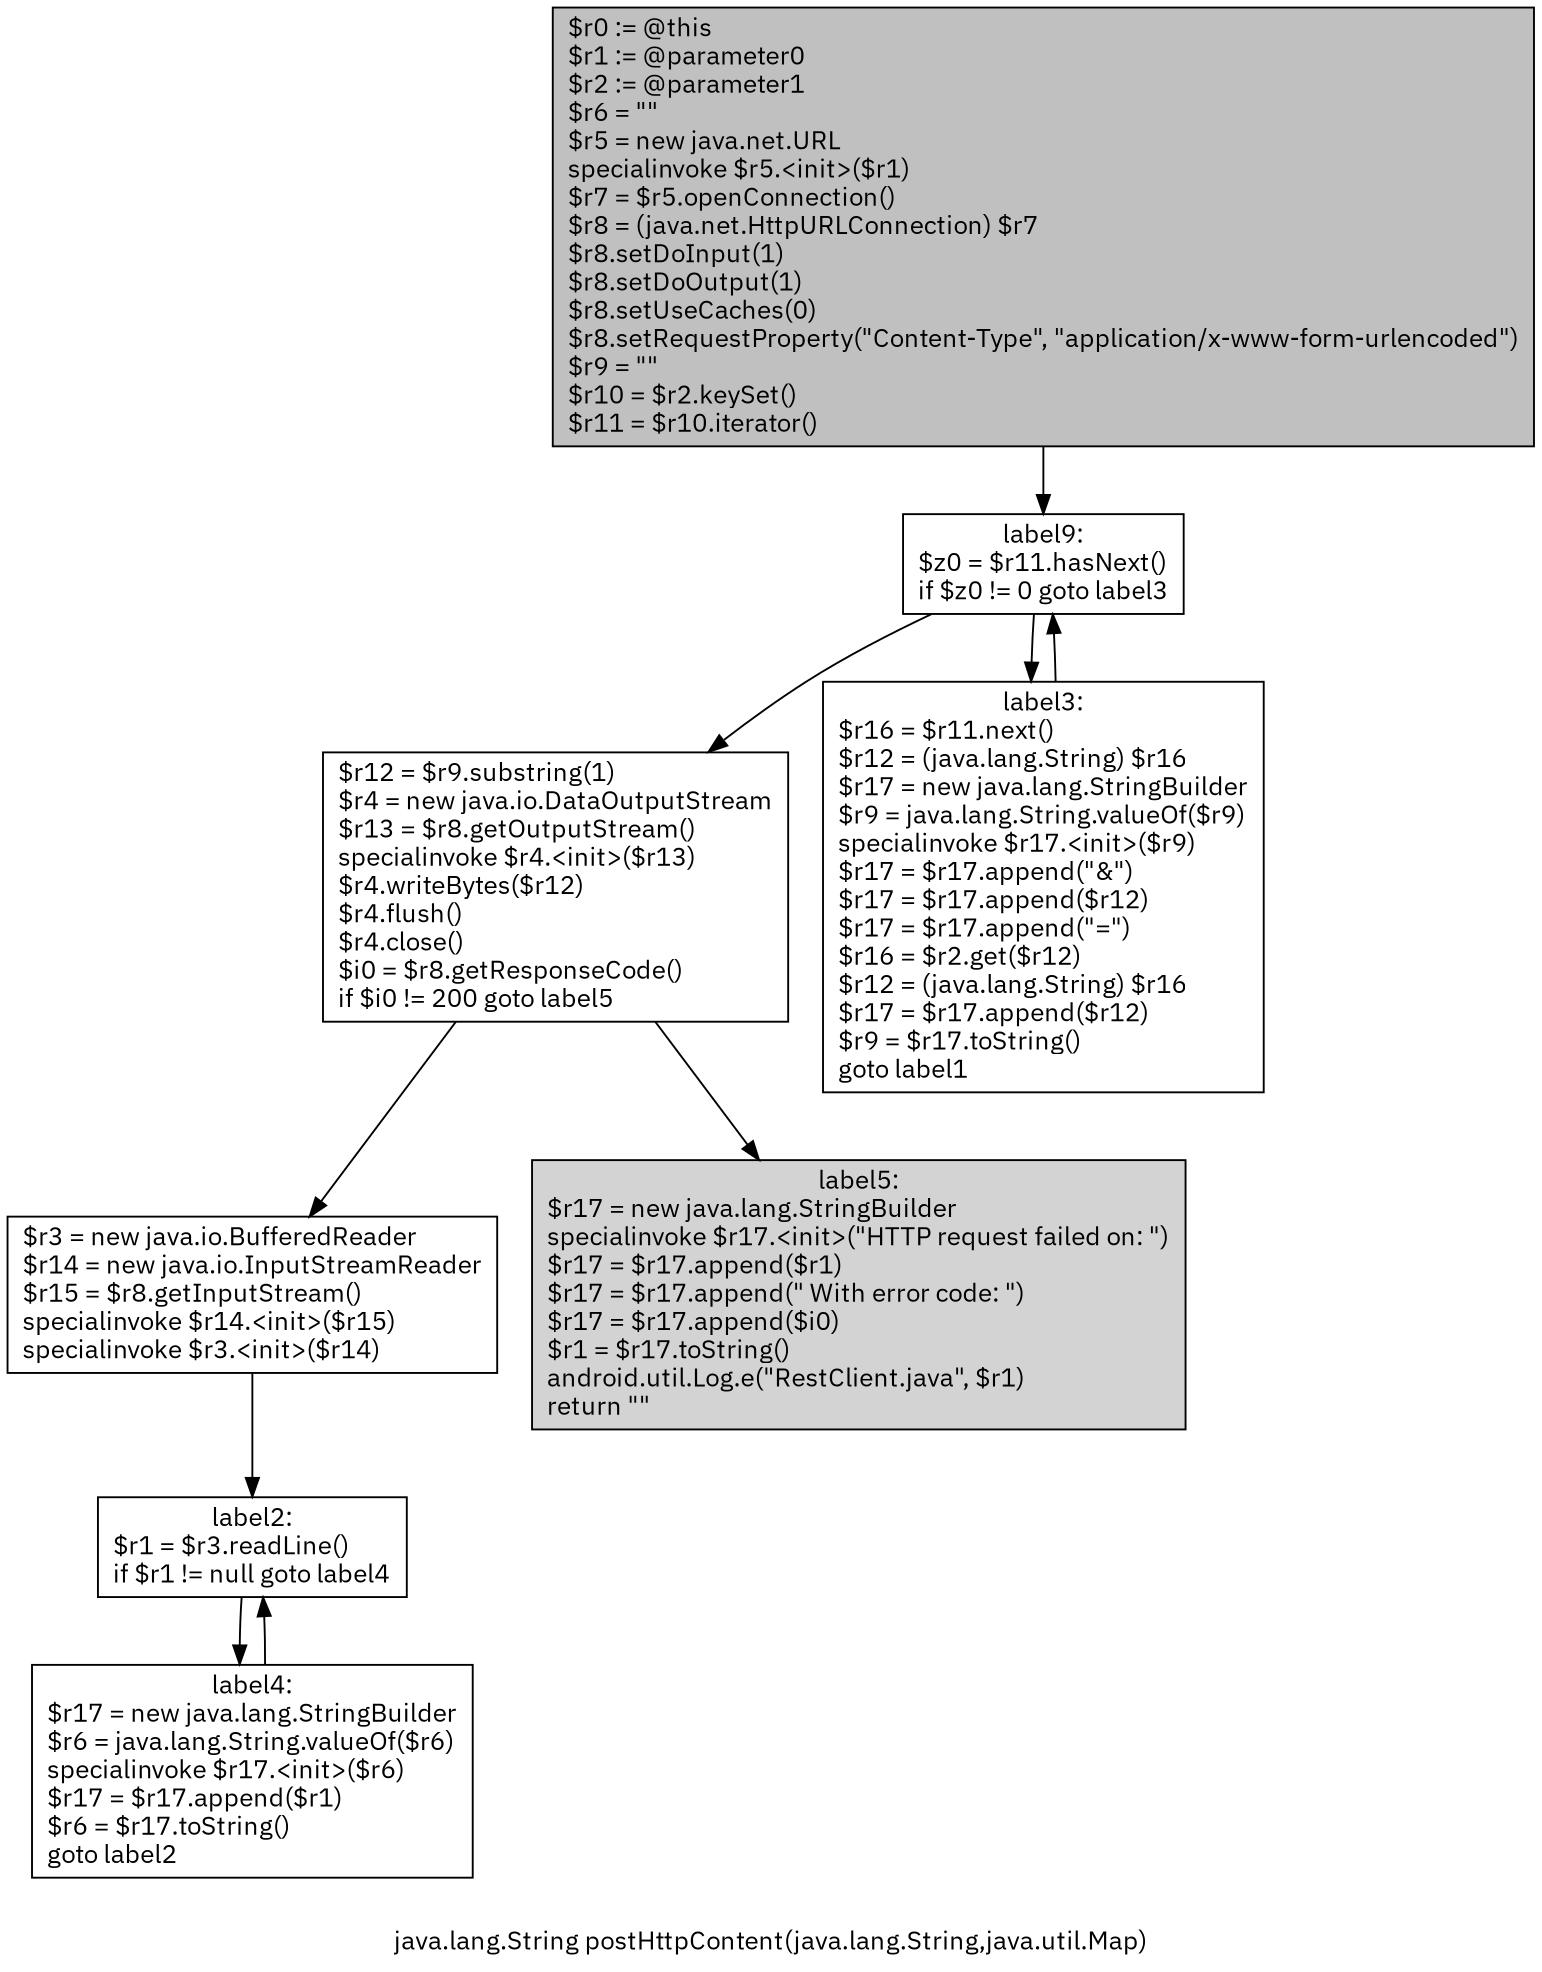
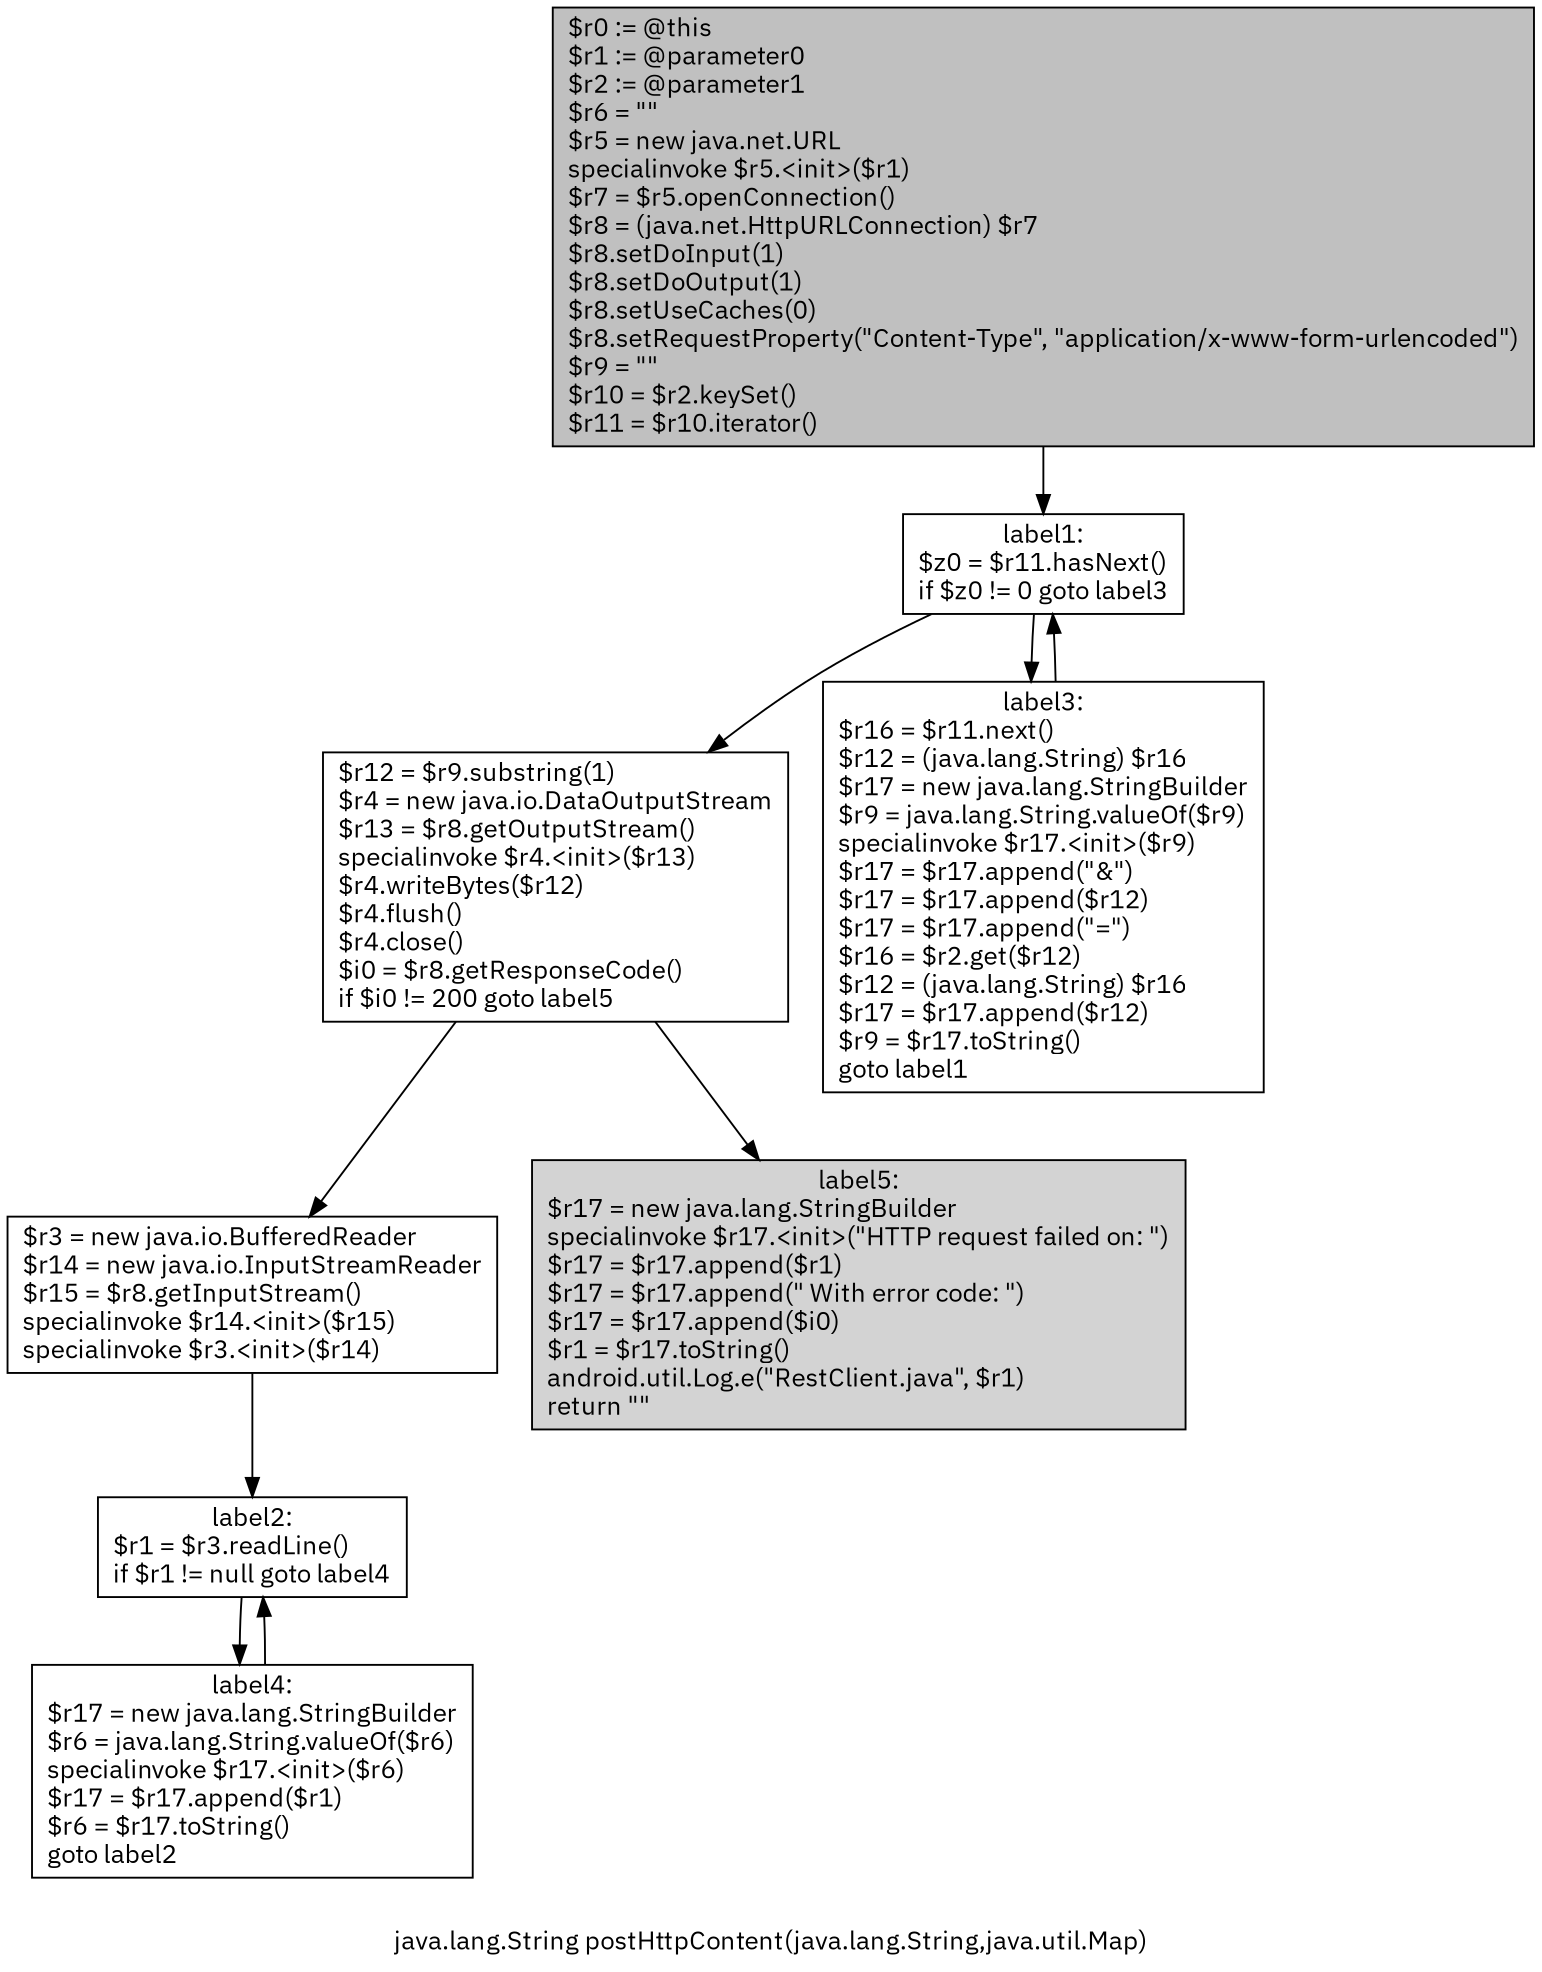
(1043, 564) -> (1043, 564)
